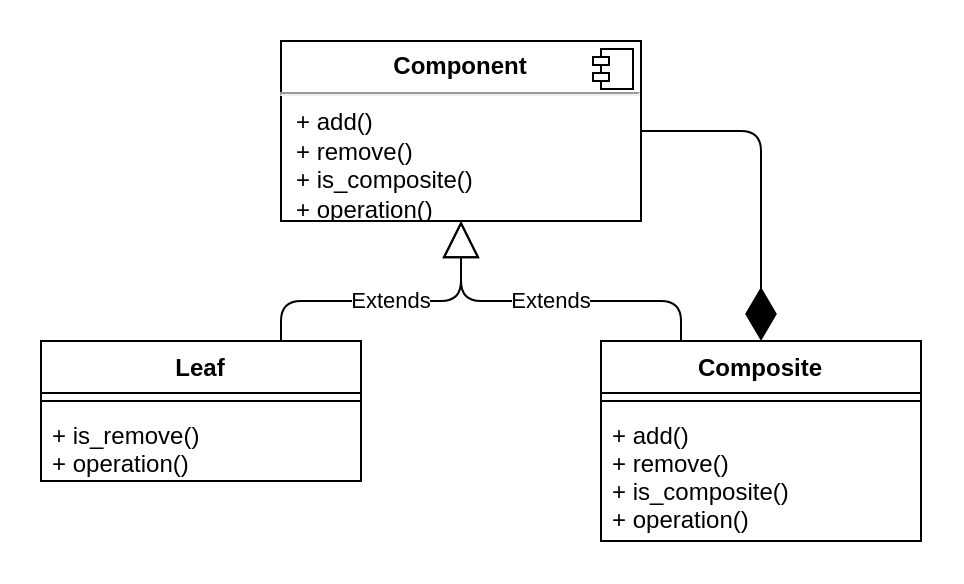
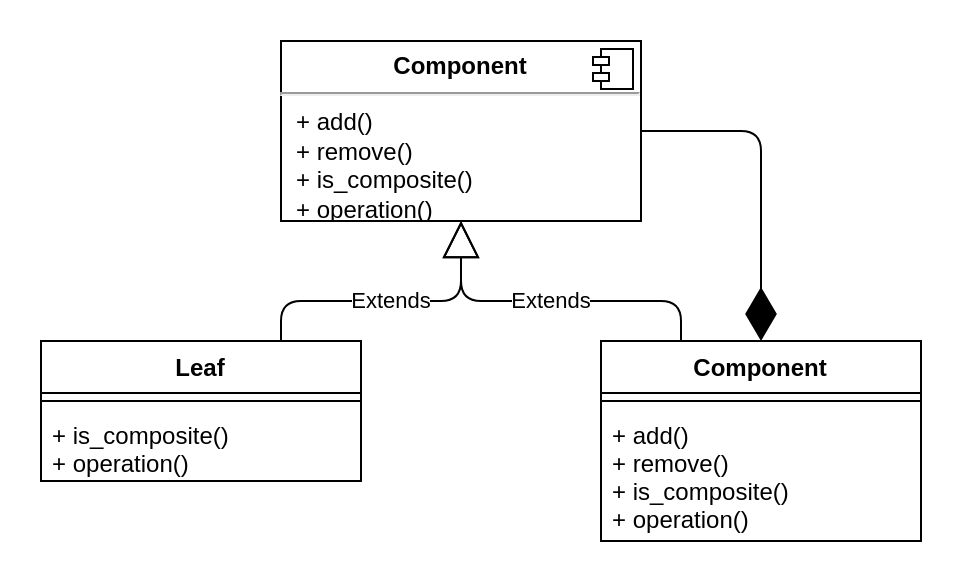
(760, 368) -> (760, 368)
(133, 436) -> (150, 436)
